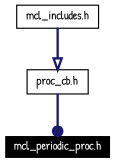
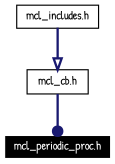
(58, 82) -> (58, 82)
